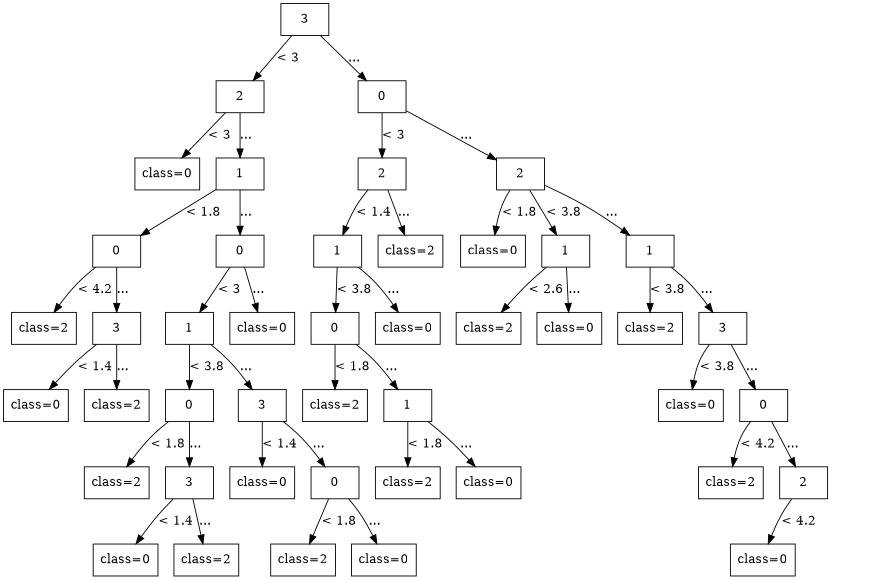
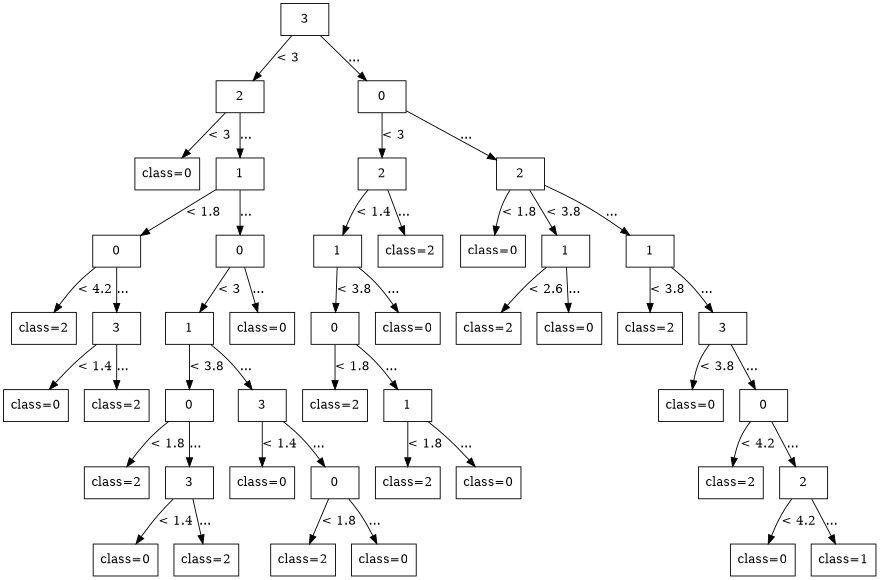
none -> (844, 560)
